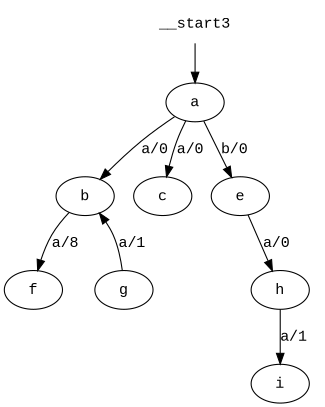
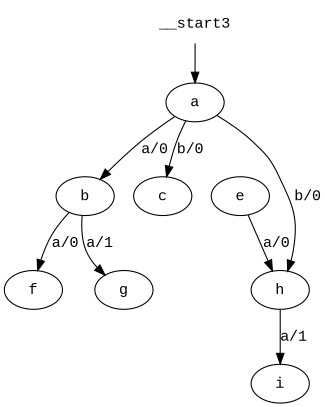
(215, 144) -> (279, 176)
(190, 149) -> (190, 149)
(65, 243) -> (65, 243)
(117, 245) -> (84, 244)
